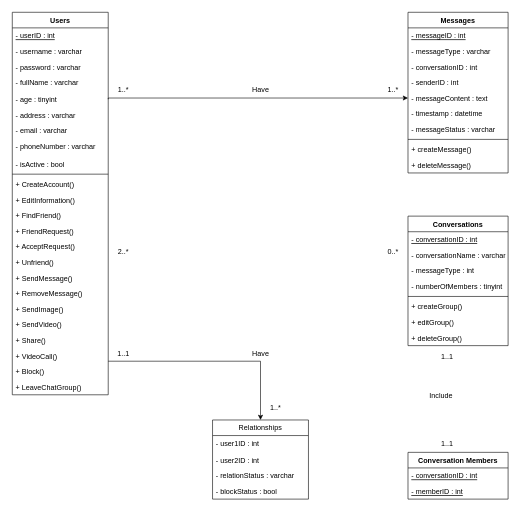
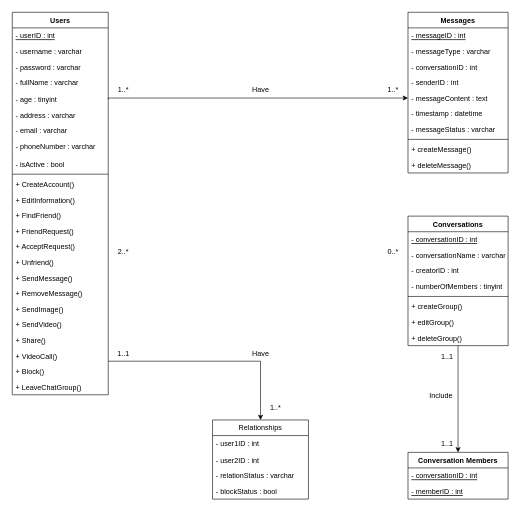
(445, 271) -> (441, 271)
none -> (458, 447)
